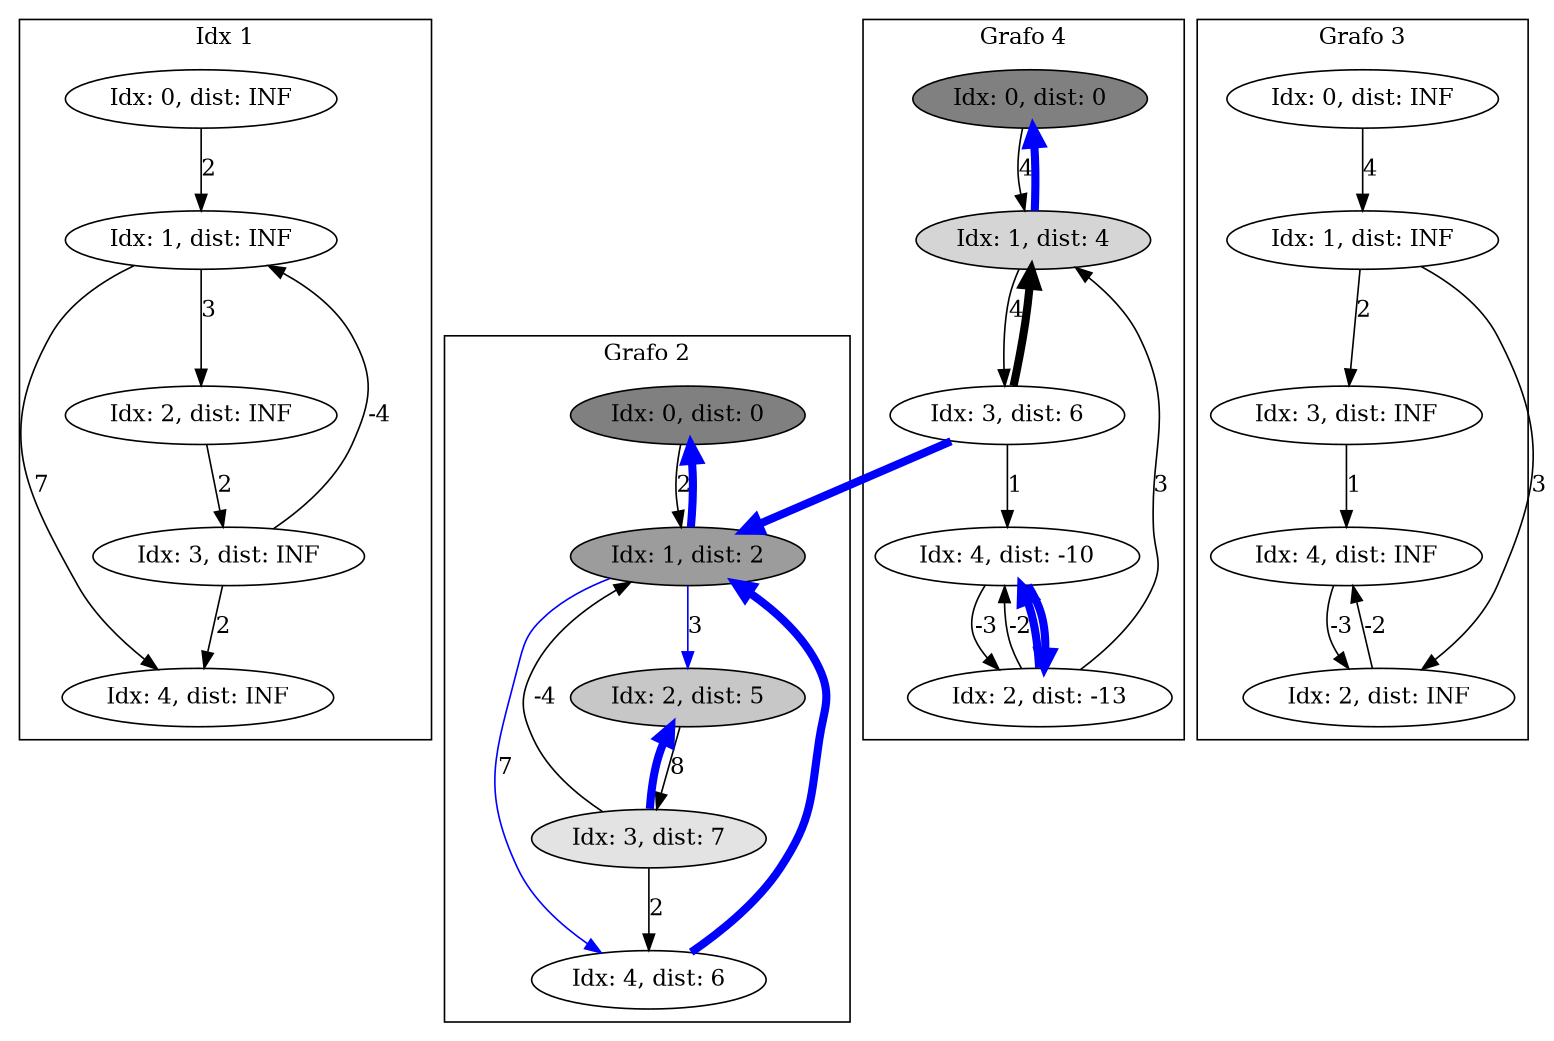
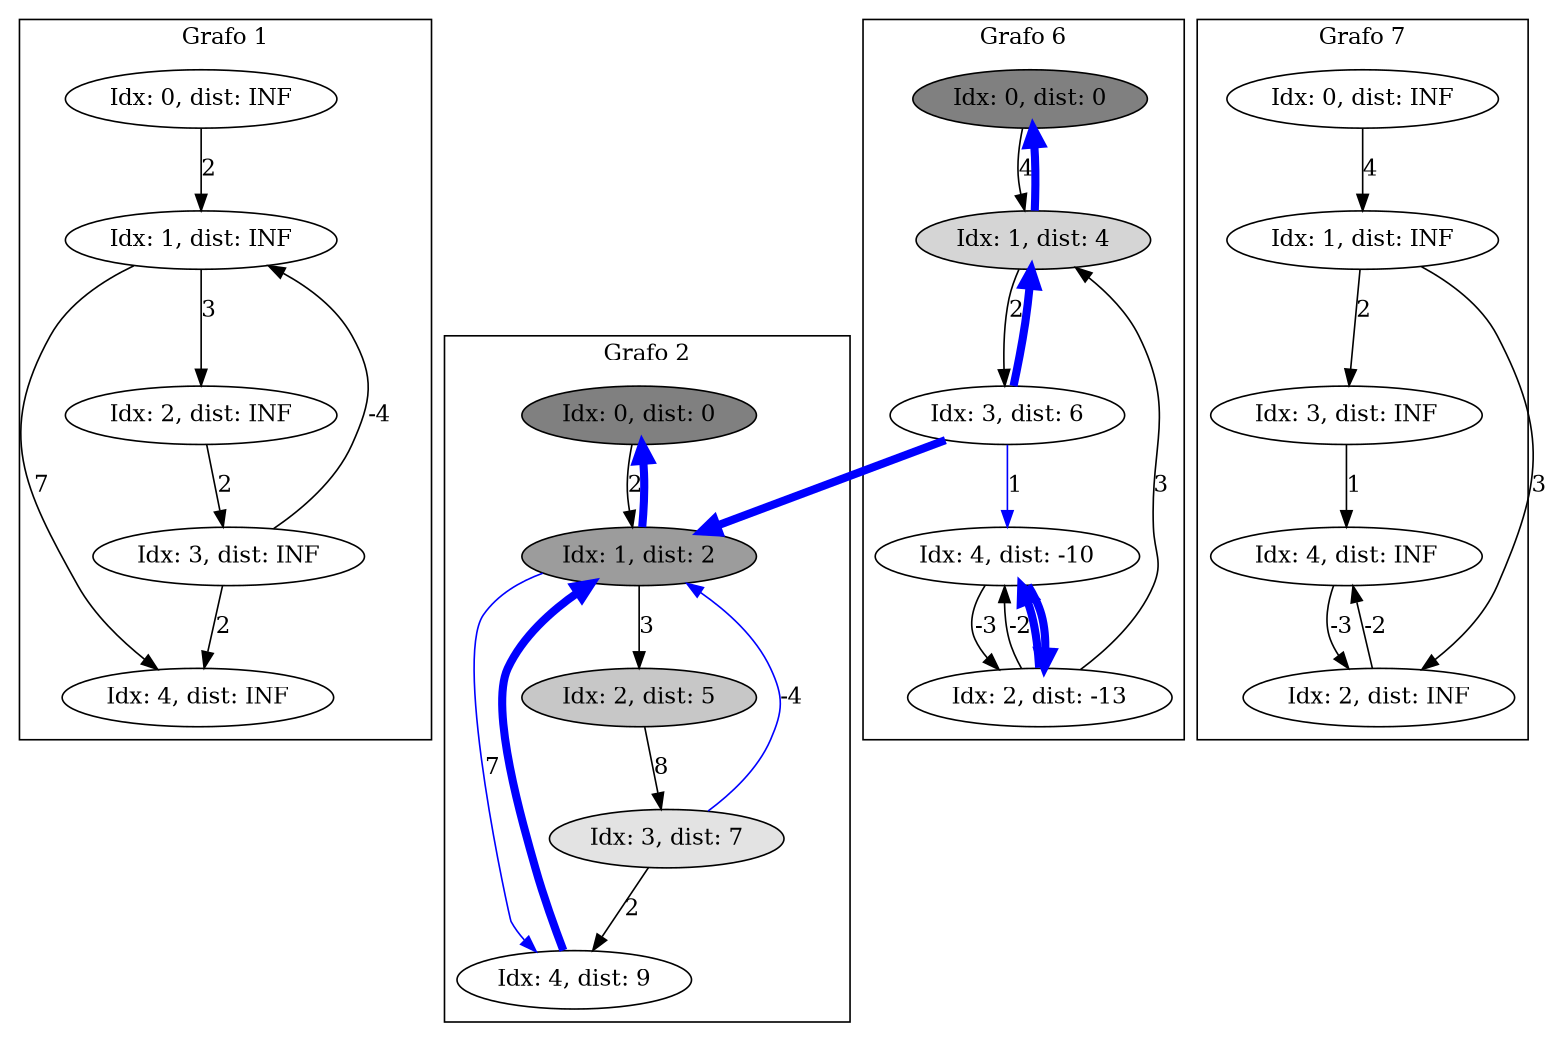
(225, 38) -> (225, 38)
(1024, 38) -> (1024, 38)
(1363, 38) -> (1363, 38)
(1017, 311) -> (1017, 311)
(1023, 336) -> (1023, 336)
(1007, 478) -> (1007, 478)
(688, 619) -> (639, 619)
(524, 697) -> (780, 700)
(654, 774) -> none
(649, 980) -> (574, 980)
